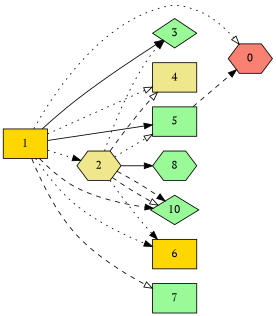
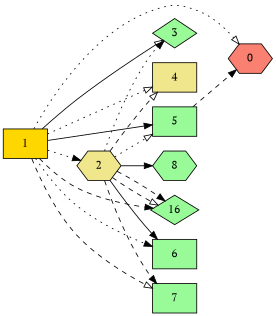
(97, 84) -> (97, 84)
(132, 210) -> (132, 210)
(175, 210) -> (175, 210)
none -> (123, 228)
(175, 254) -> (175, 254)
